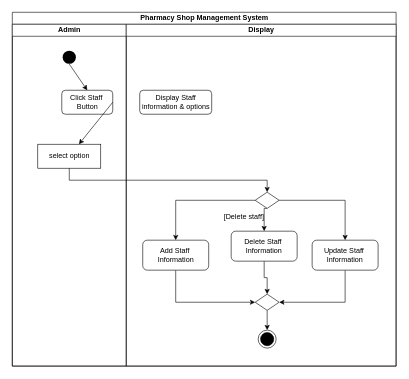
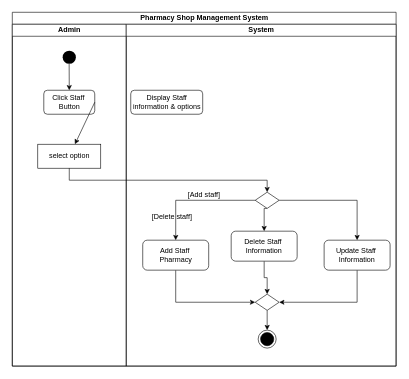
(262, 30) -> (262, 30)
(87, 102) -> (69, 102)
(176, 102) -> (167, 102)
none -> (204, 195)
(244, 218) -> (172, 218)
(176, 255) -> (176, 255)
(345, 255) -> (357, 255)
